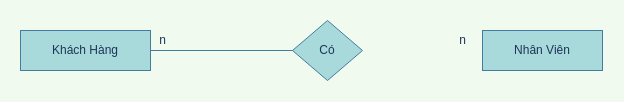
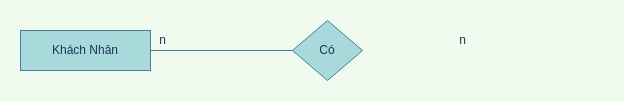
(86, 51) -> (86, 51)
(543, 51) -> none
